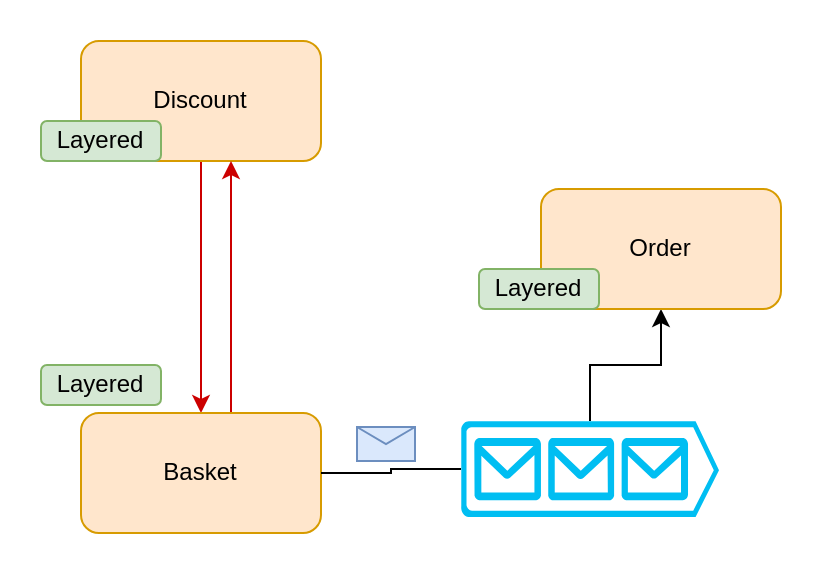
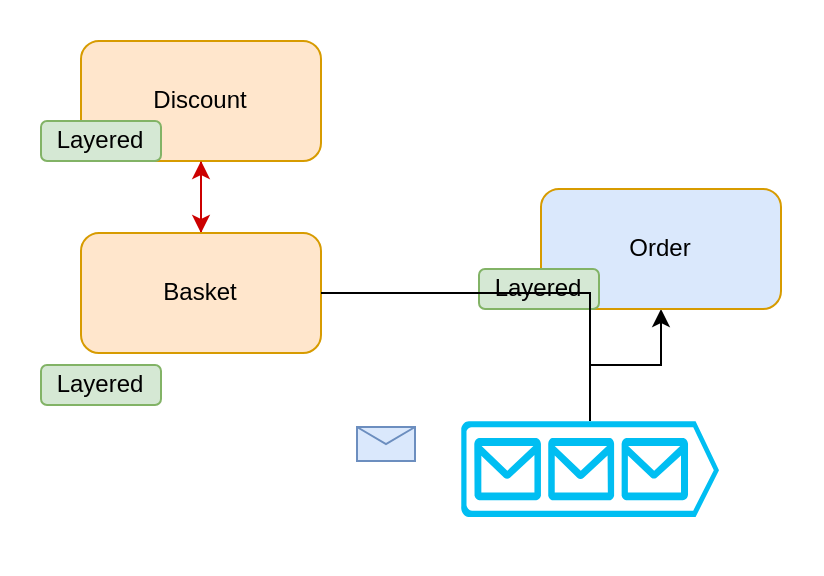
(661, 249) -> (661, 249)
(201, 473) -> (201, 293)
